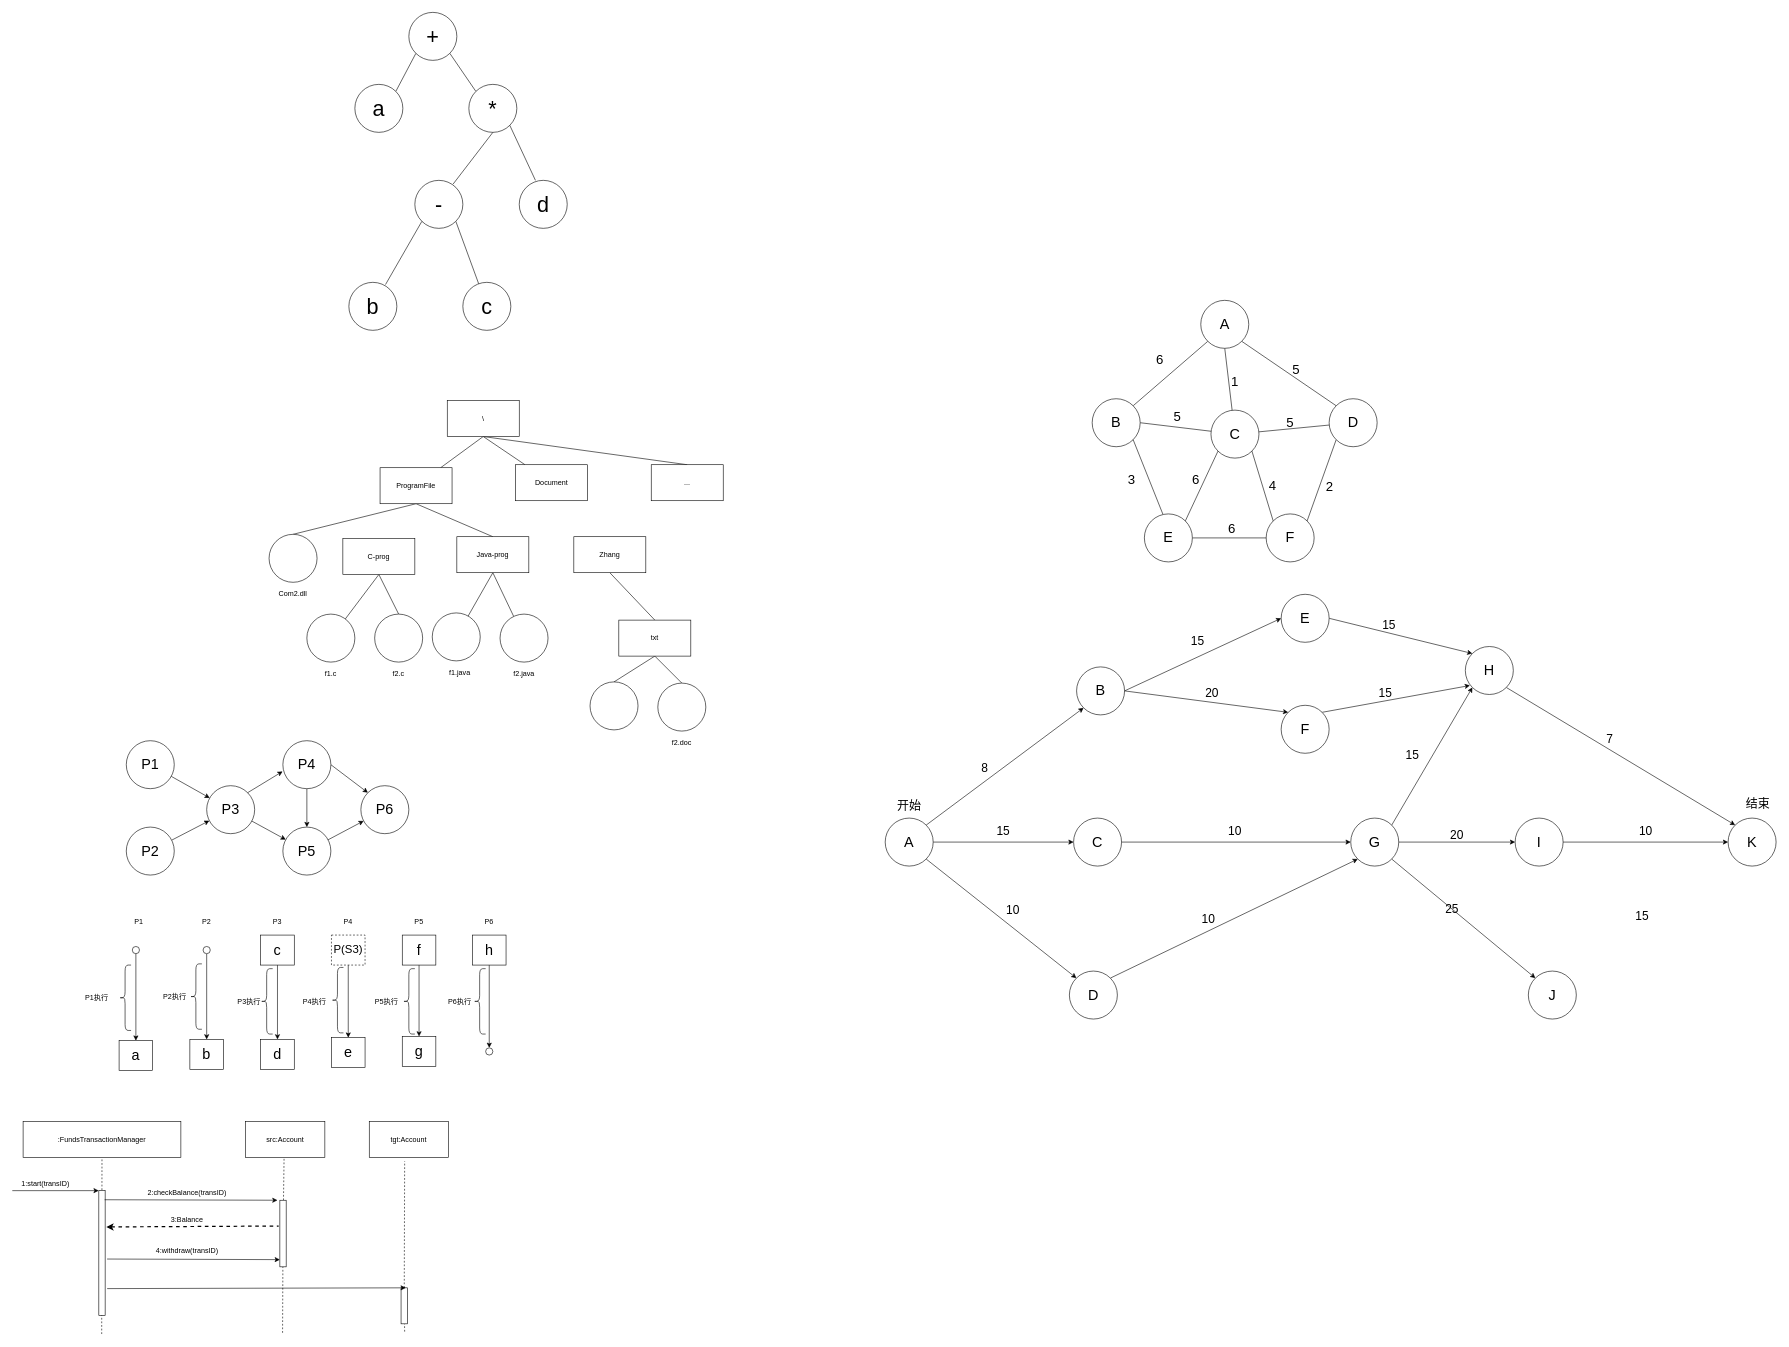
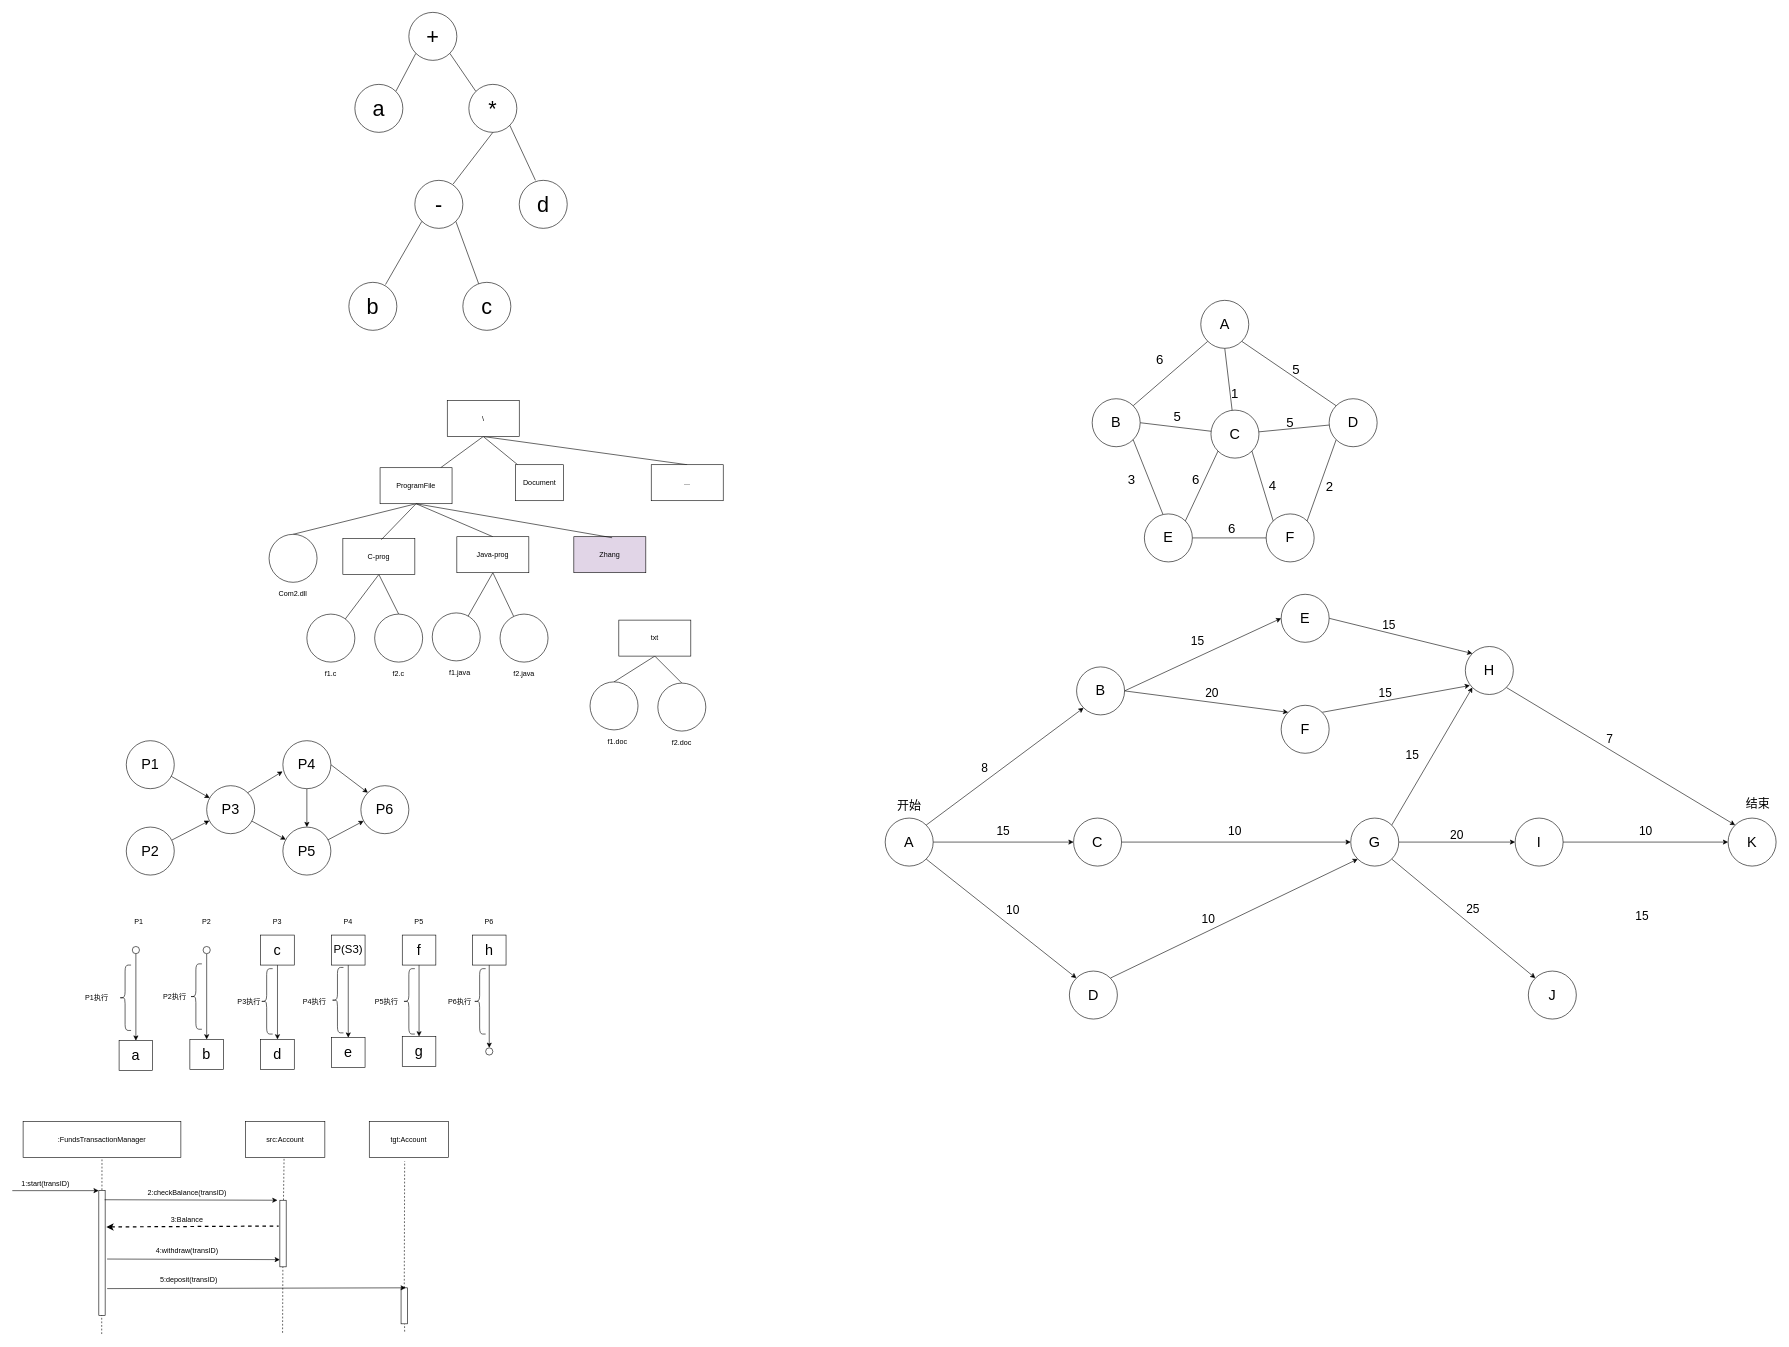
(1235, 383) -> (1235, 395)
(552, 483) -> (540, 483)
none -> (518, 521)
none -> (398, 522)
(610, 555) -> (610, 555)
(632, 596) -> none
none -> (618, 742)
(1452, 908) -> (1473, 908)
(348, 950) -> (348, 950)
none -> (188, 1280)
